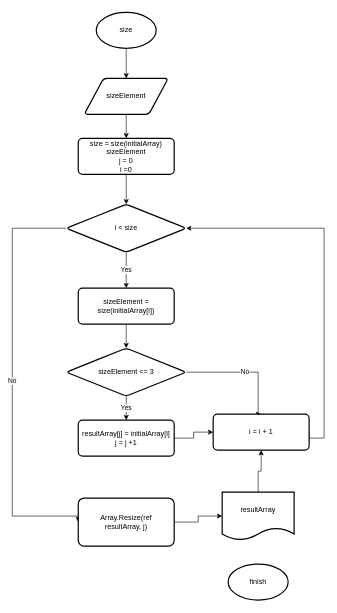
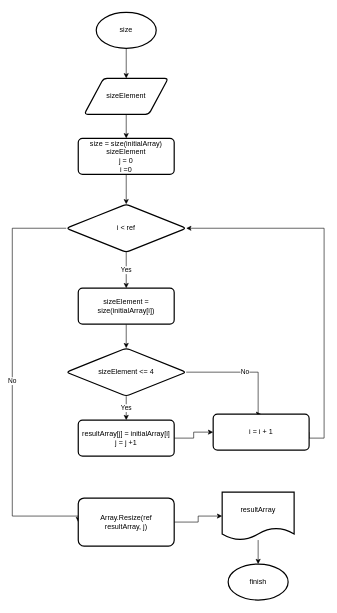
(126, 228) -> (126, 228)
(126, 372) -> (126, 372)
(258, 471) -> (258, 558)
